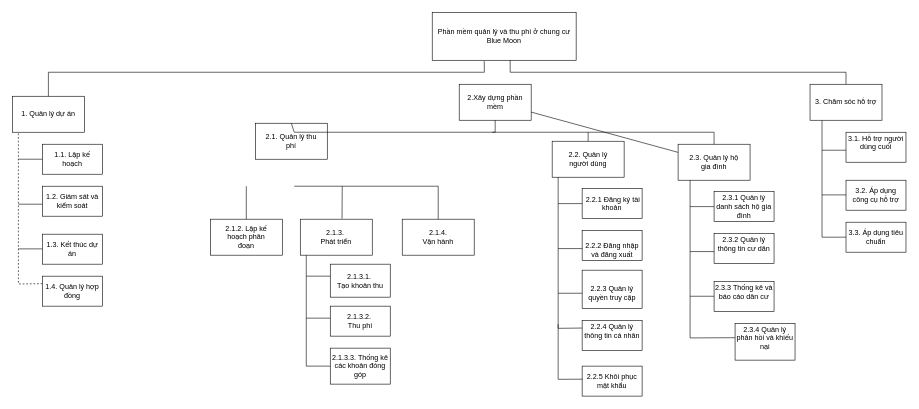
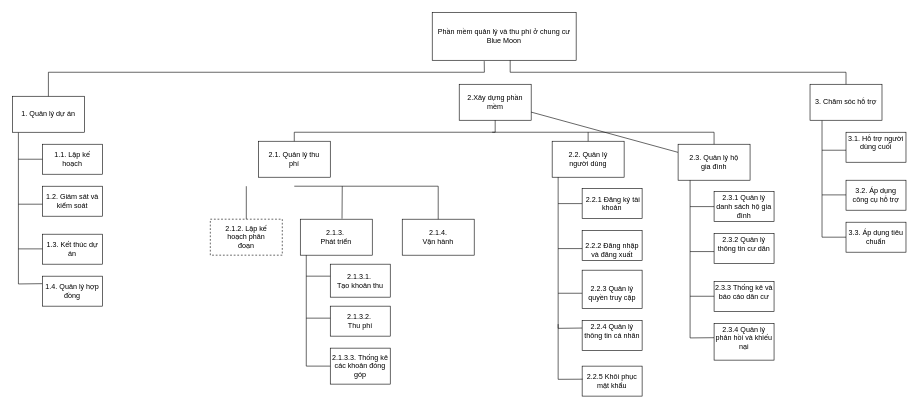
(291, 141) -> (294, 159)
(18, 220) -> (18, 220)
(246, 237) -> (246, 237)
(765, 342) -> (744, 342)
